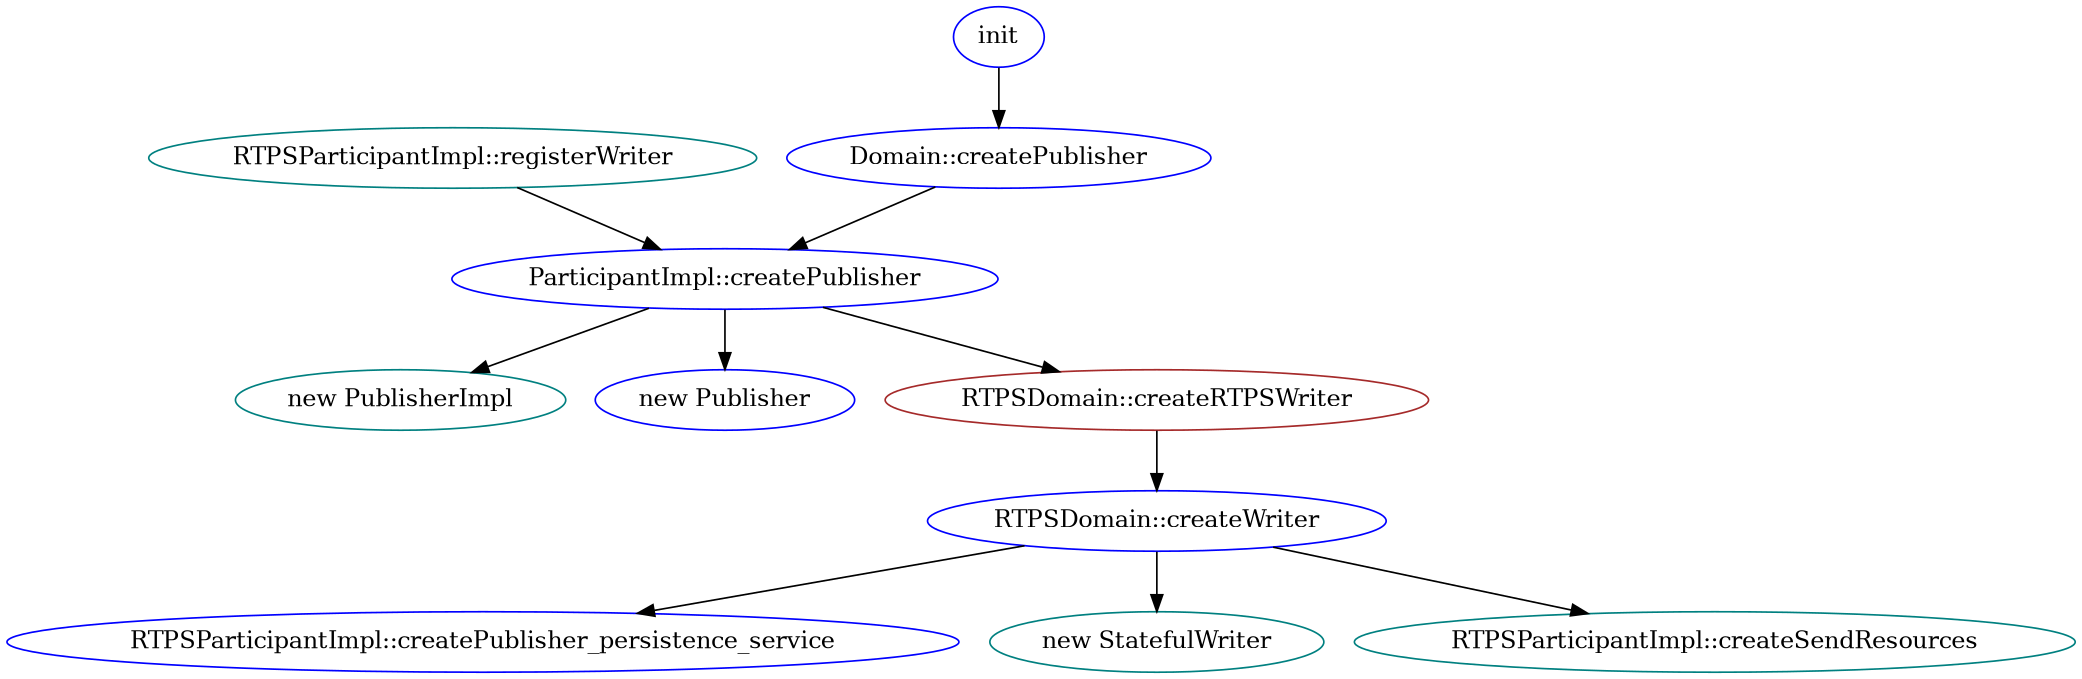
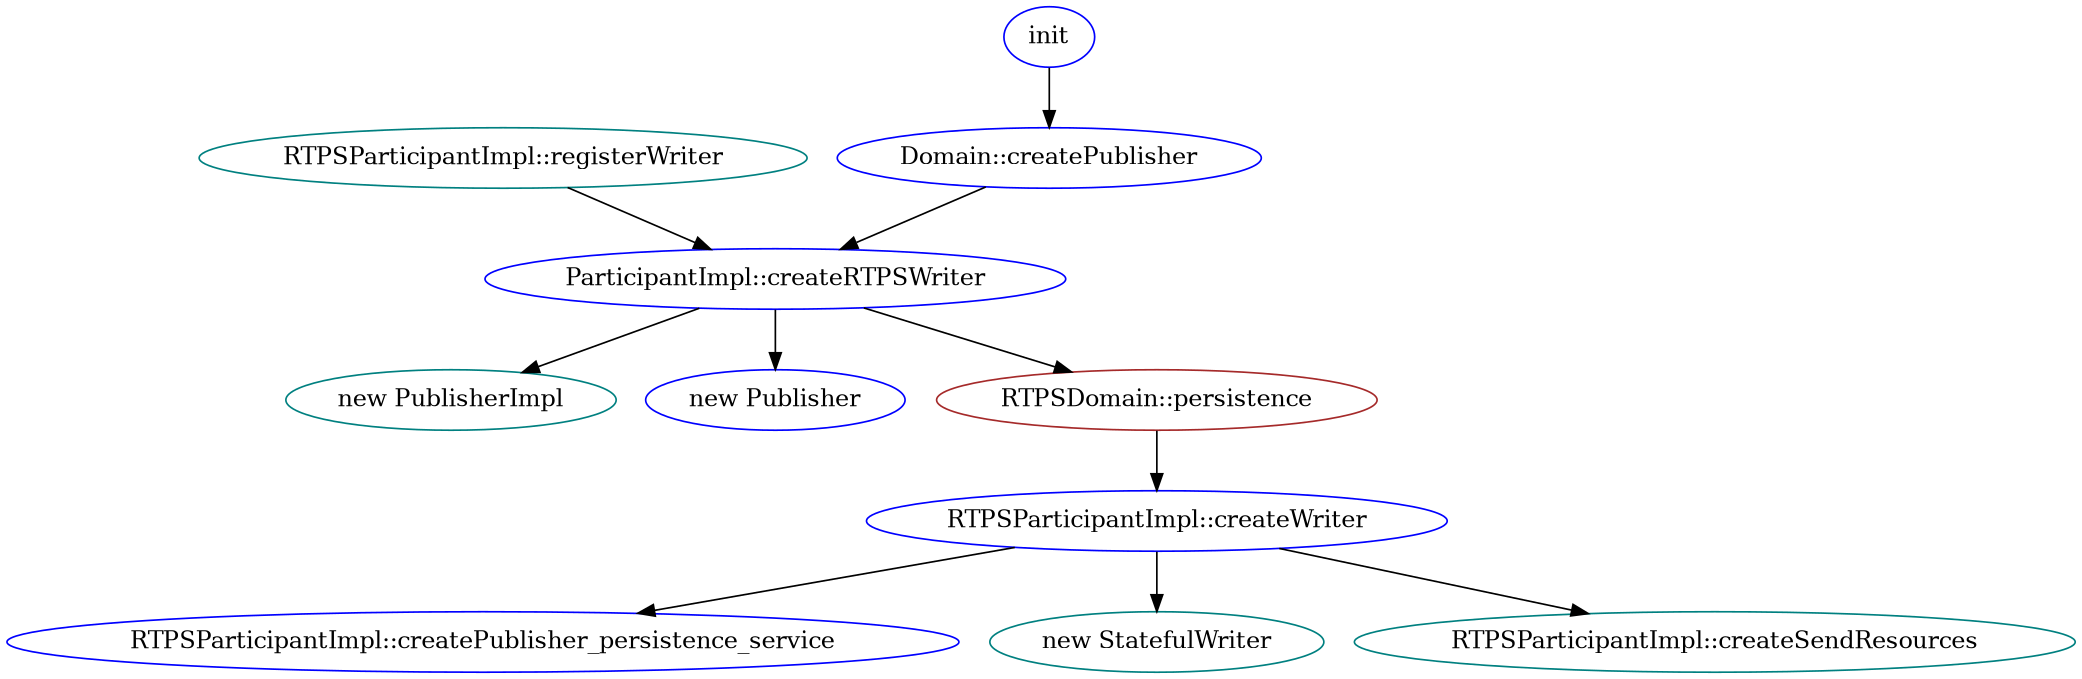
(725, 279) -> (775, 279)
(1157, 400) -> (1157, 400)
(1157, 521) -> (1157, 521)
